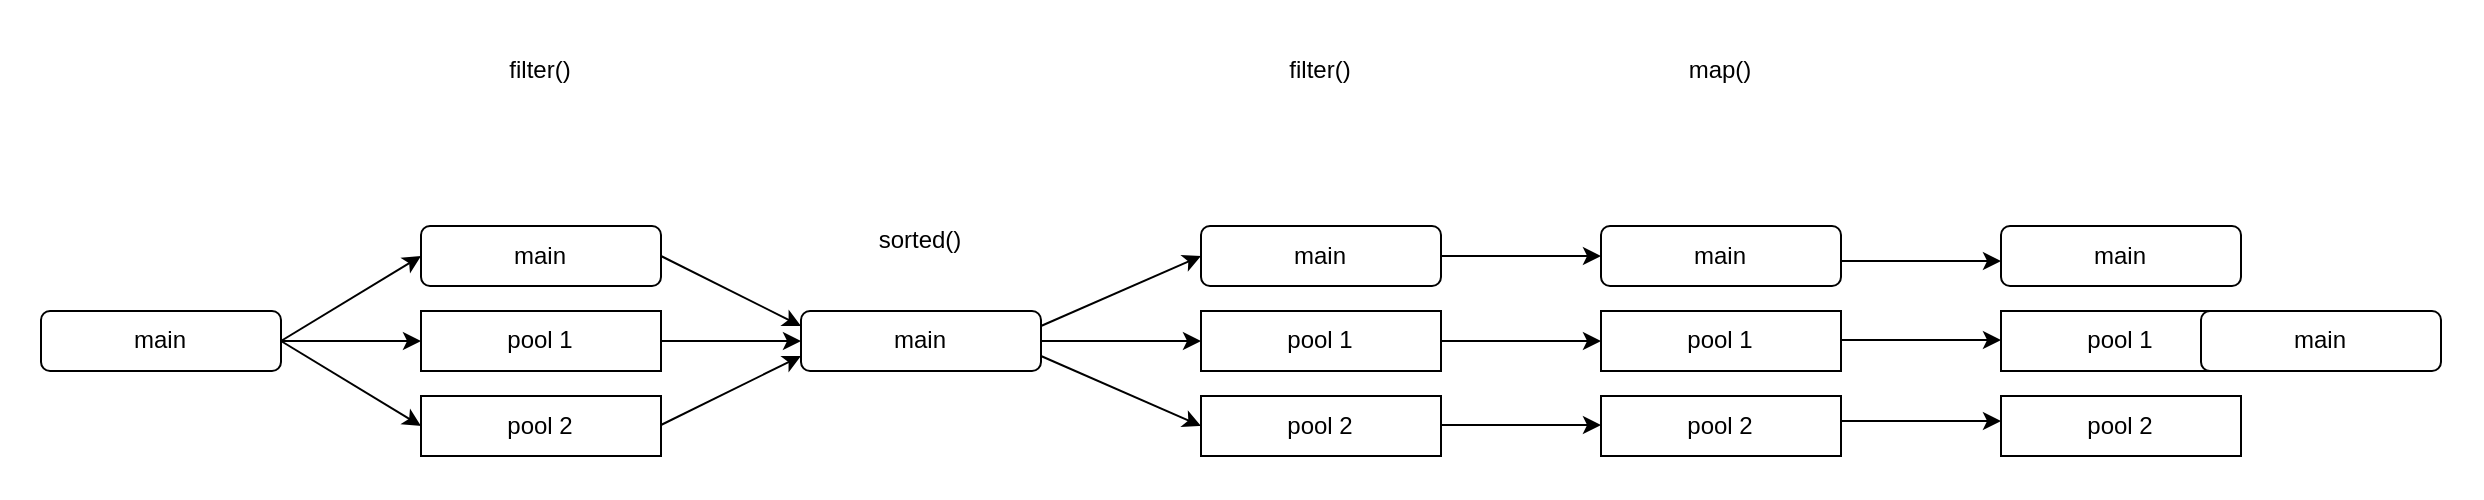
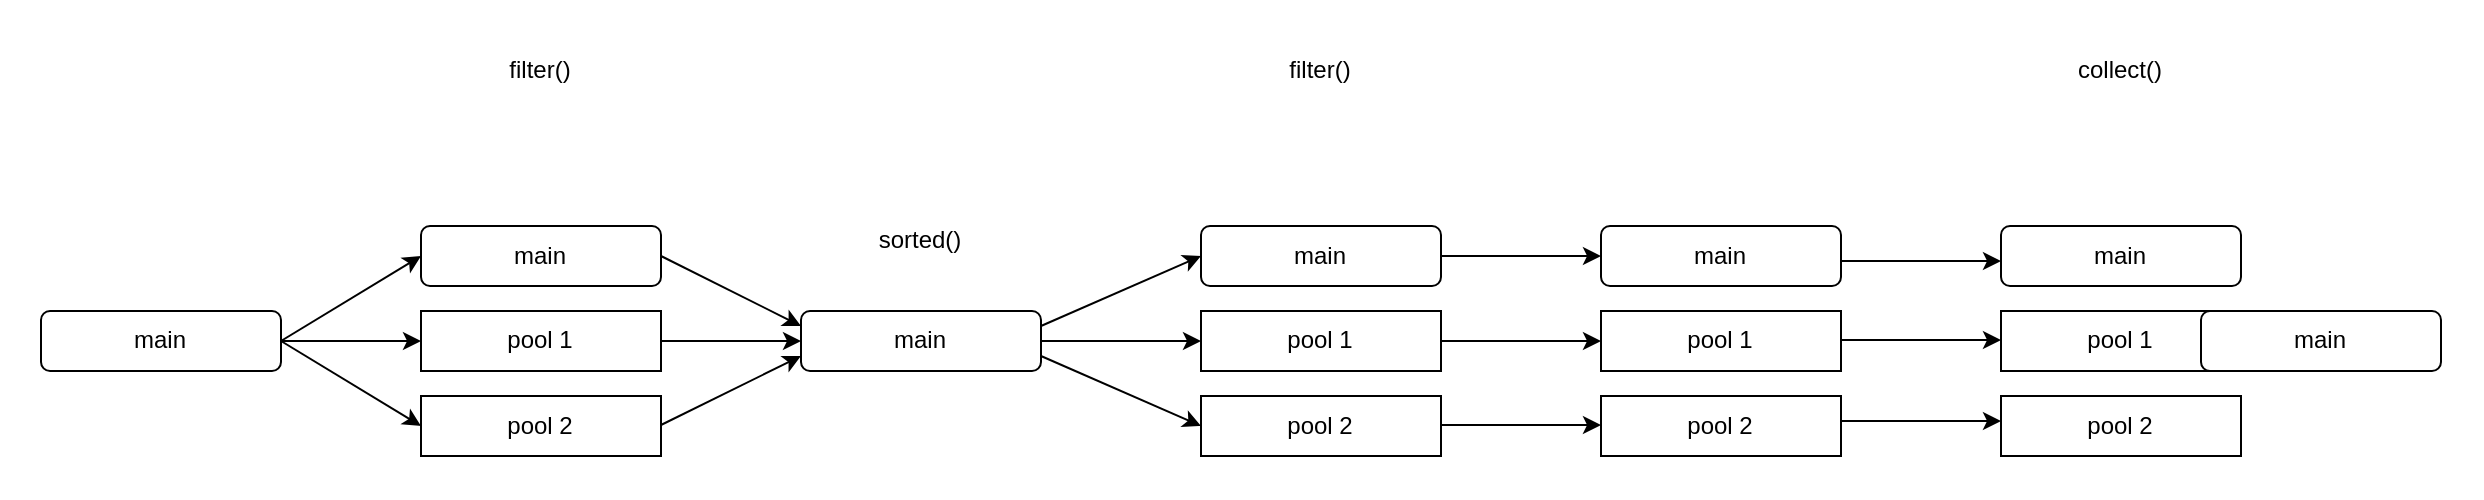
(1721, 71) -> none
none -> (2121, 71)
